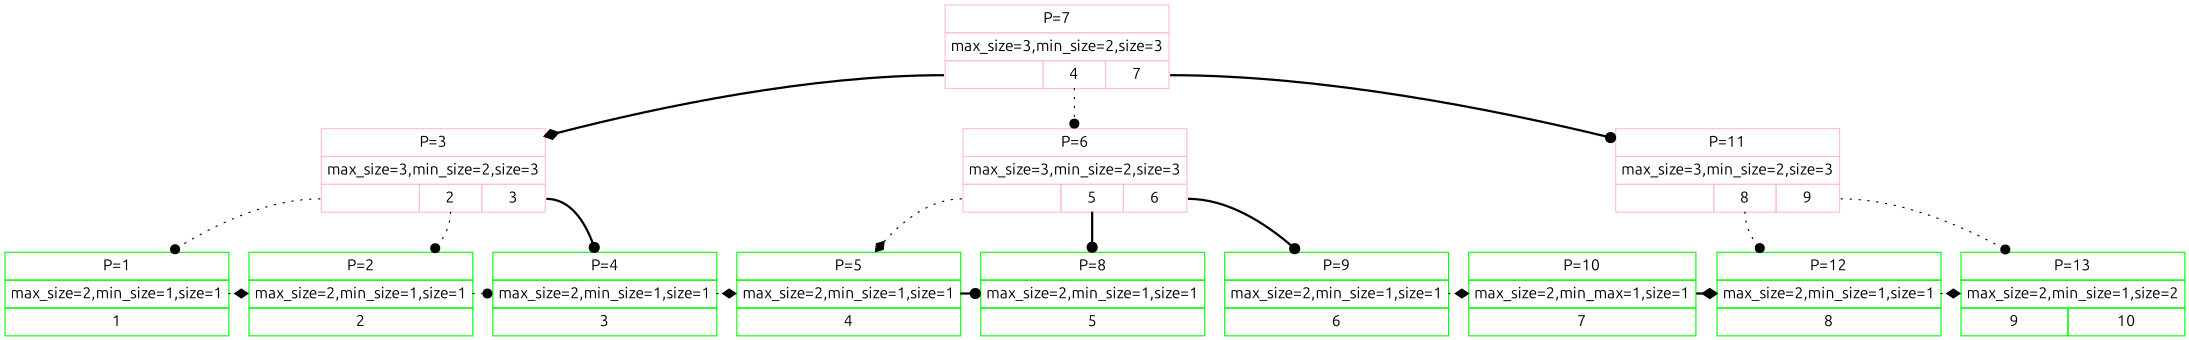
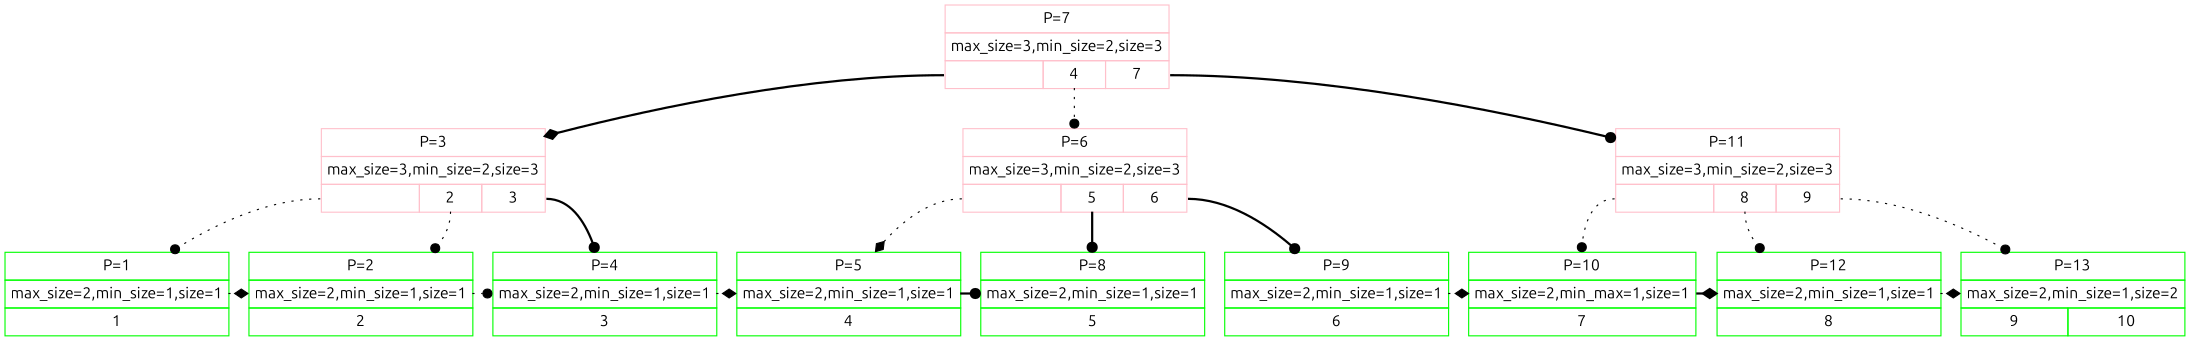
none -> (1591, 214)
